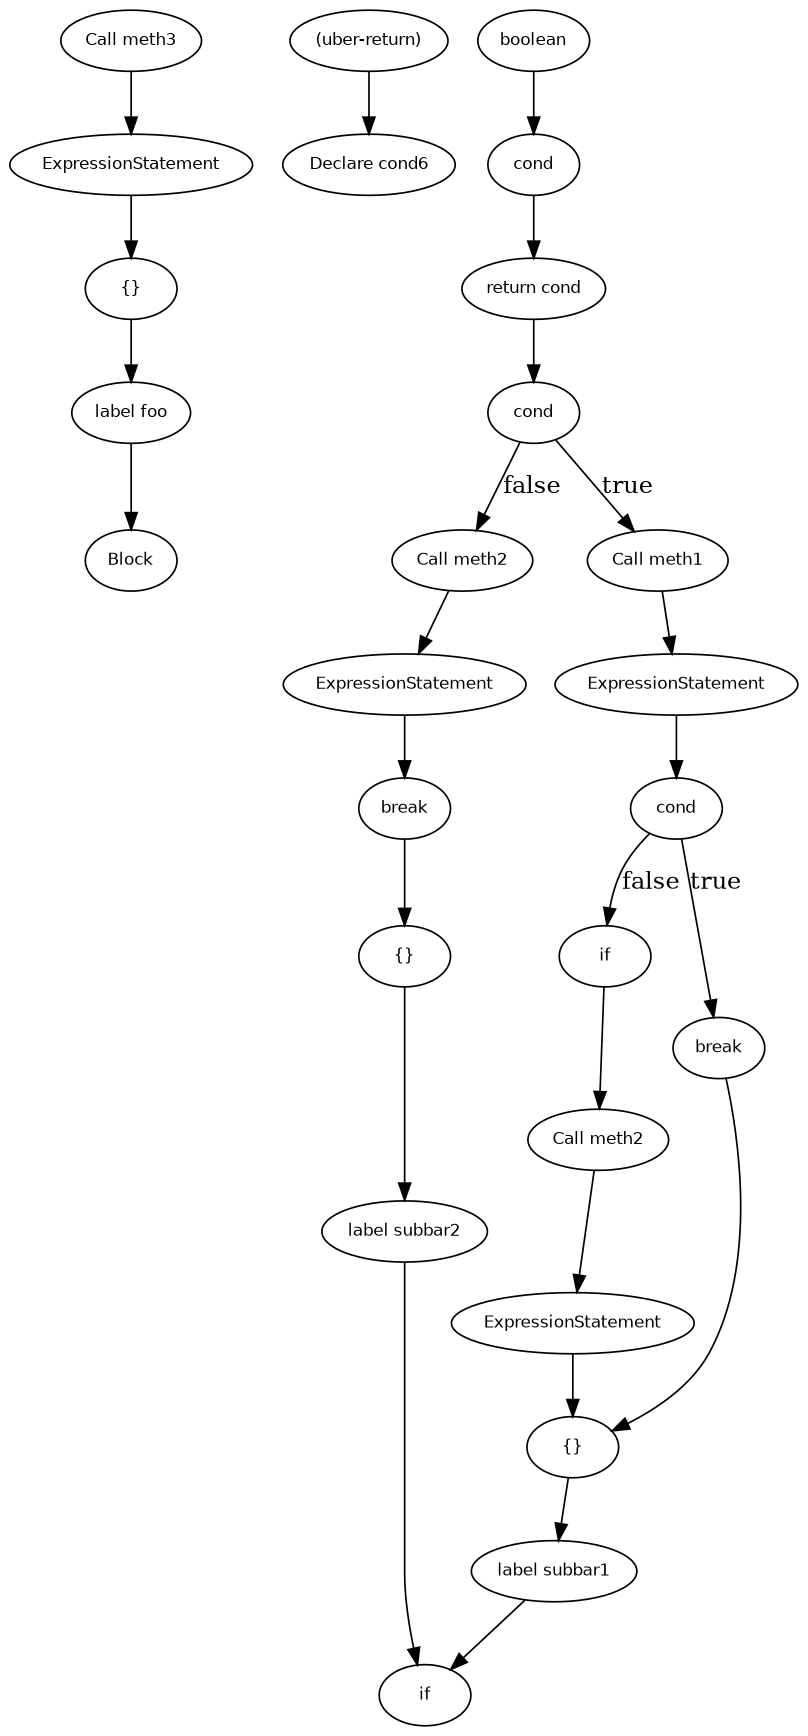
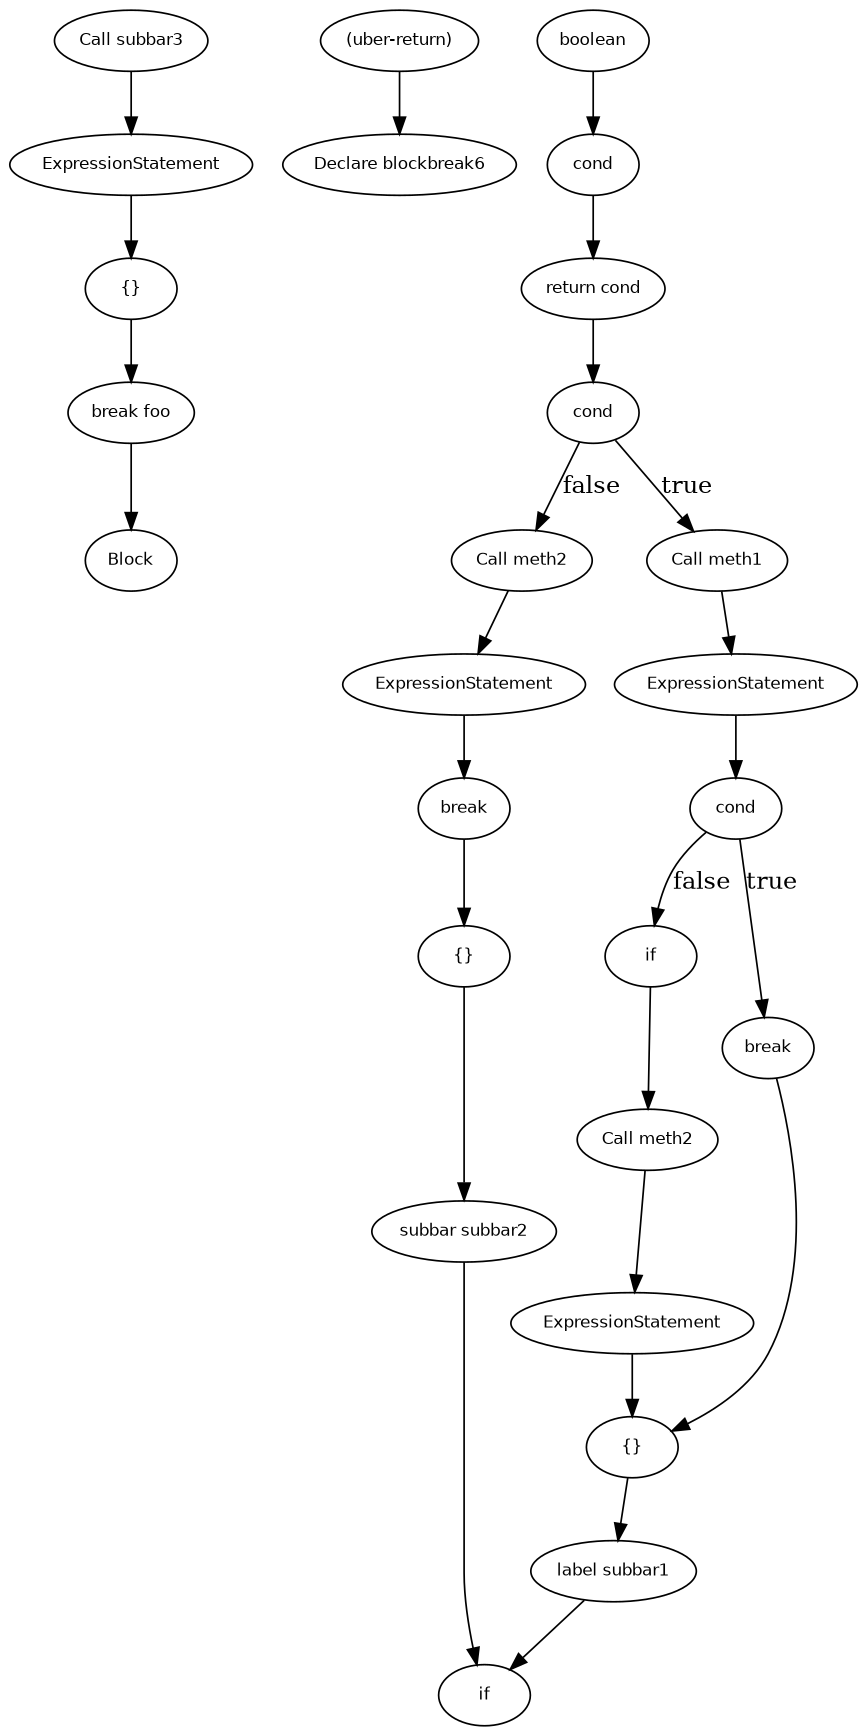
(131, 41) -> (131, 41)
(369, 165) -> (400, 165)
(131, 413) -> (131, 413)
(405, 1231) -> (464, 1231)
